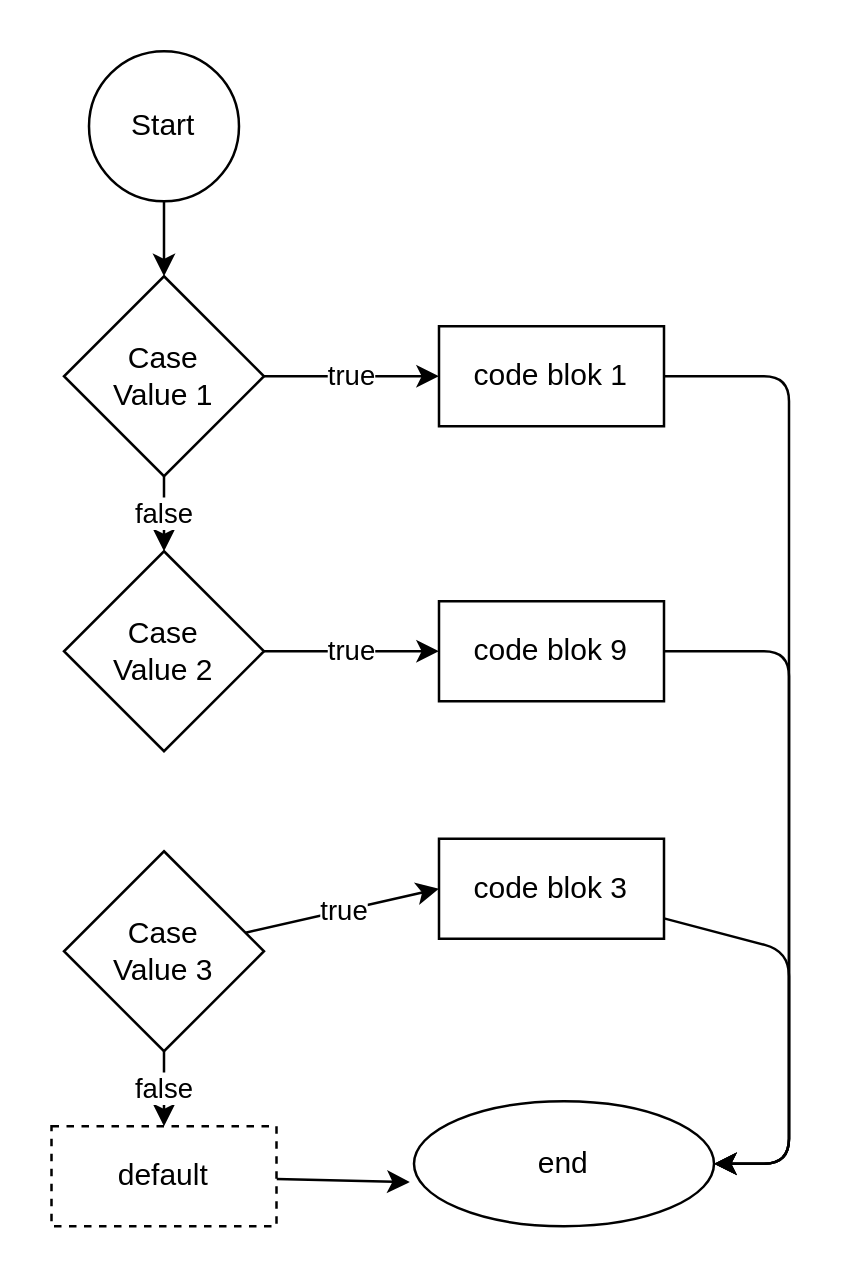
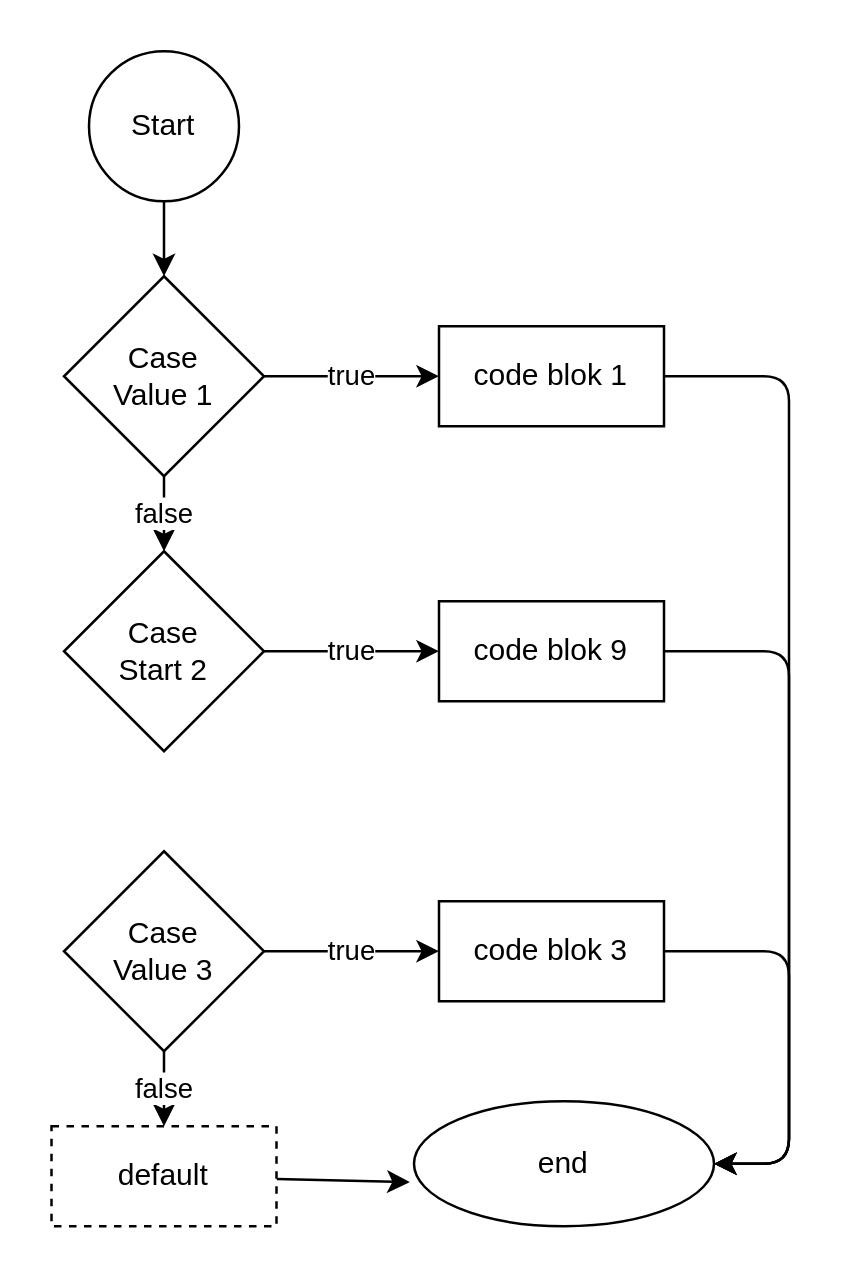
(164, 651) -> (164, 651)
(551, 889) -> (551, 951)
